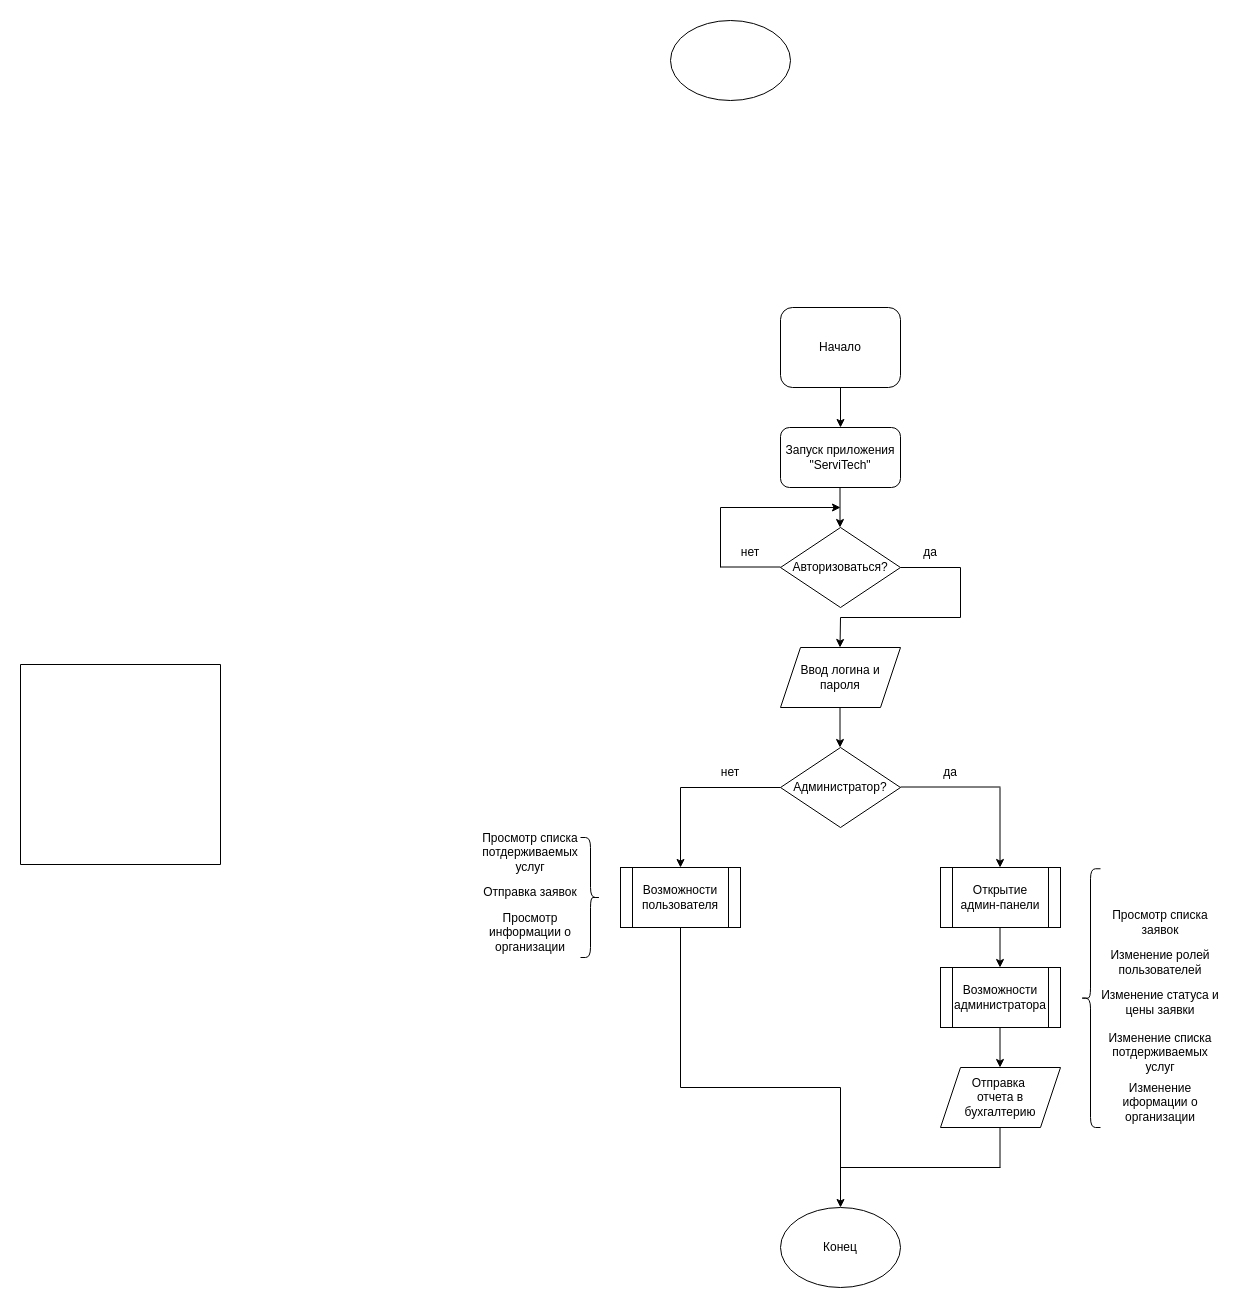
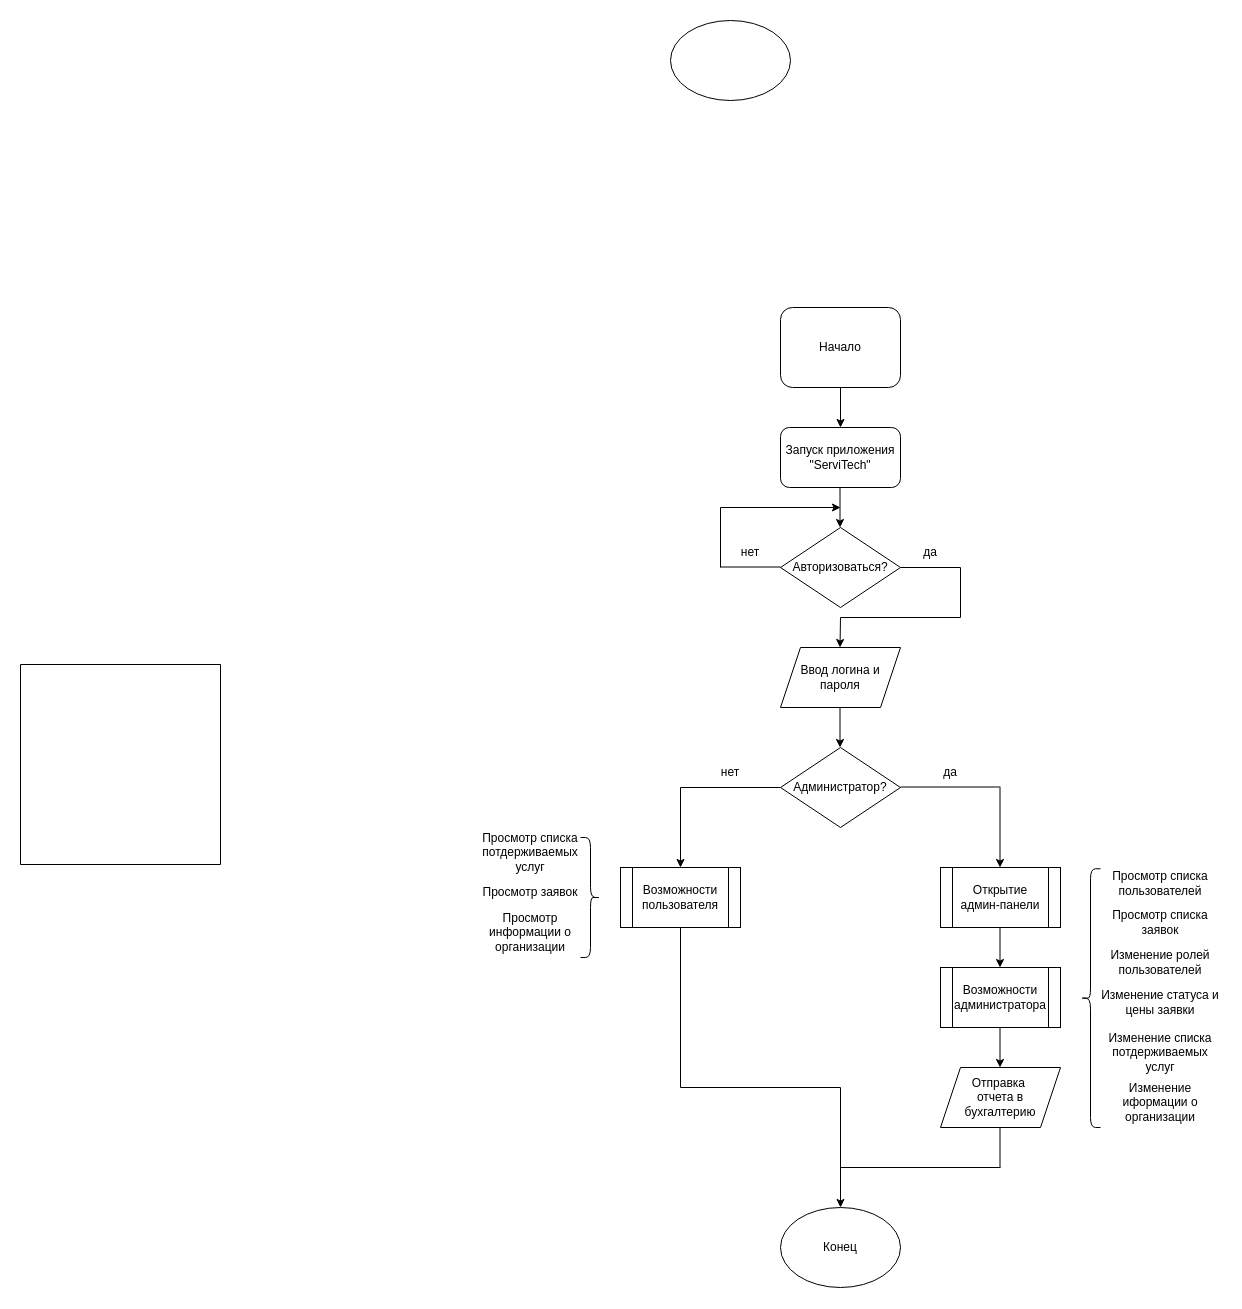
none -> (1161, 884)
(531, 893) -> (531, 893)
